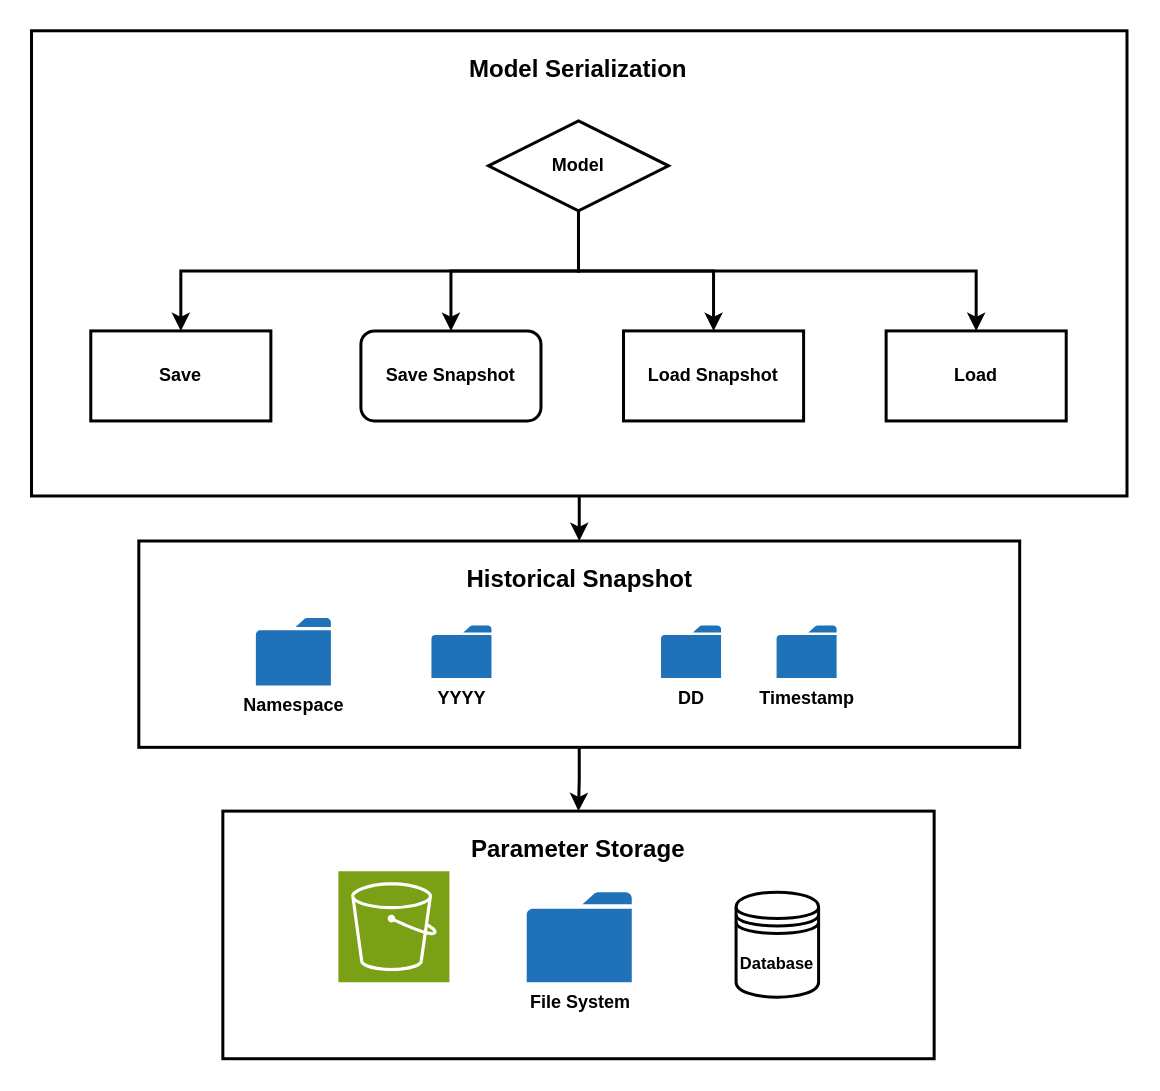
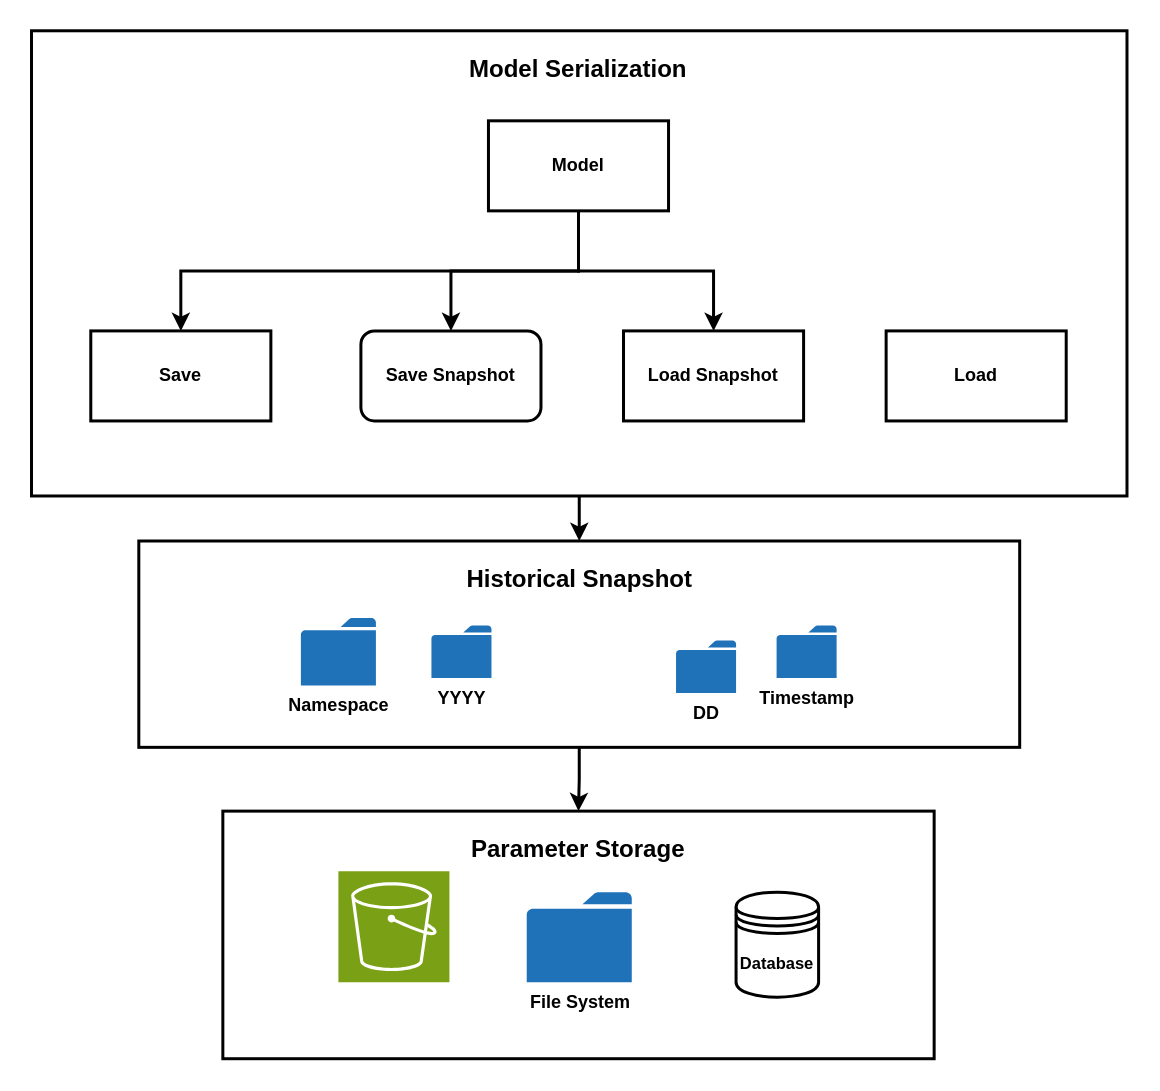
(578, 166) -> (578, 166)
(870, 271) -> none
(293, 651) -> (338, 651)
(691, 651) -> (706, 666)
